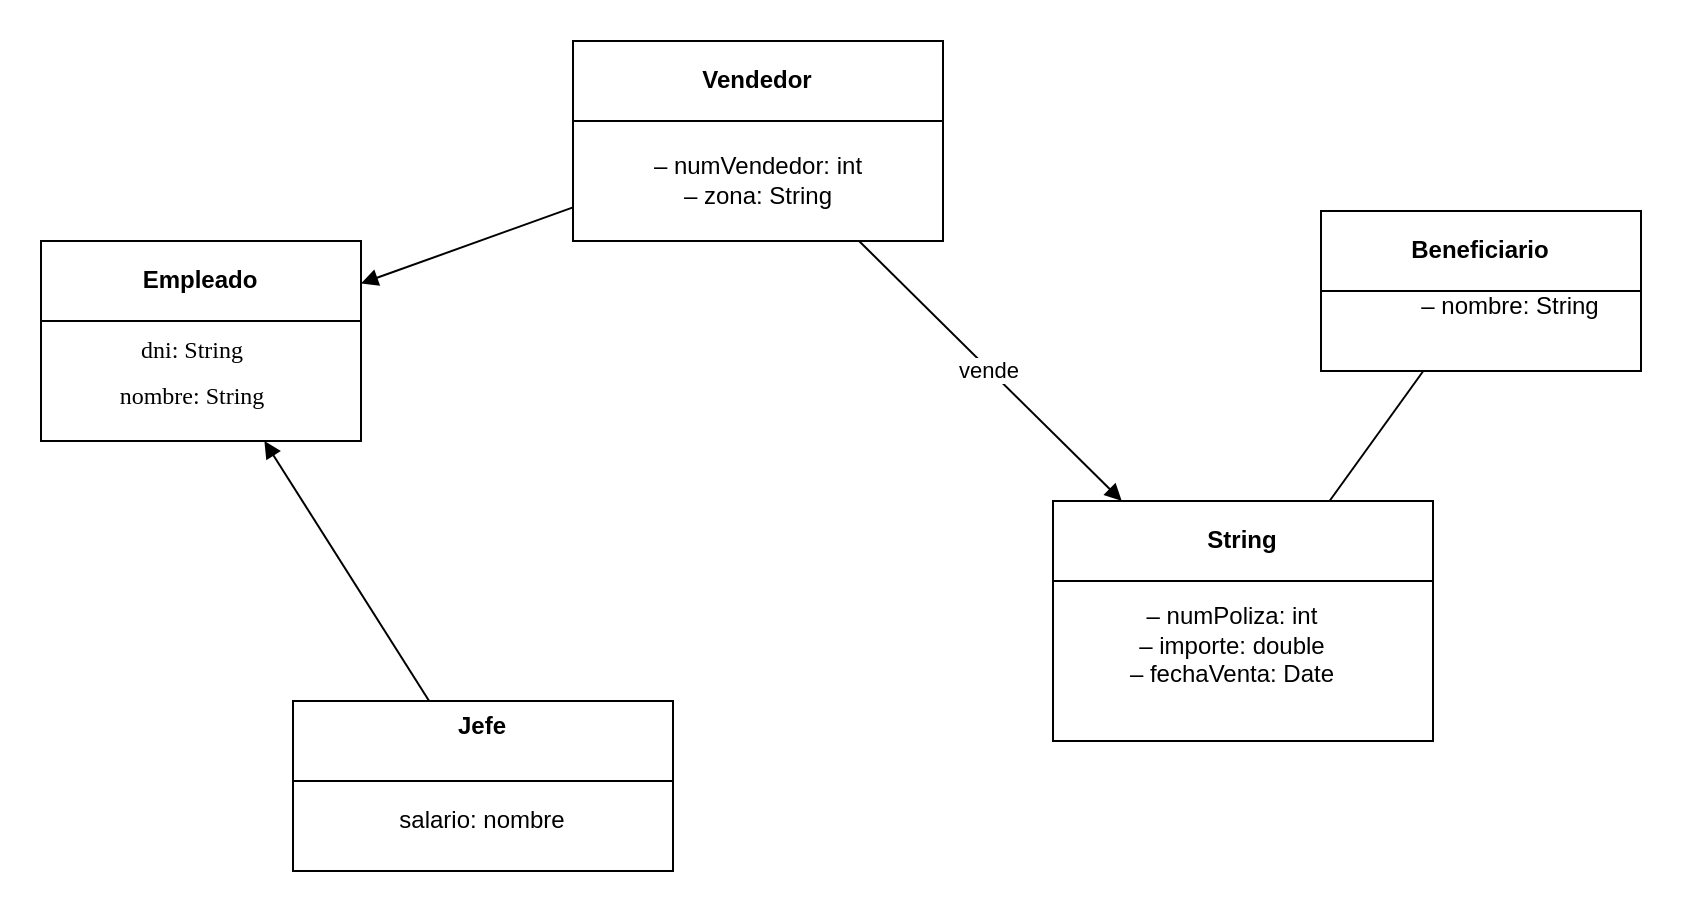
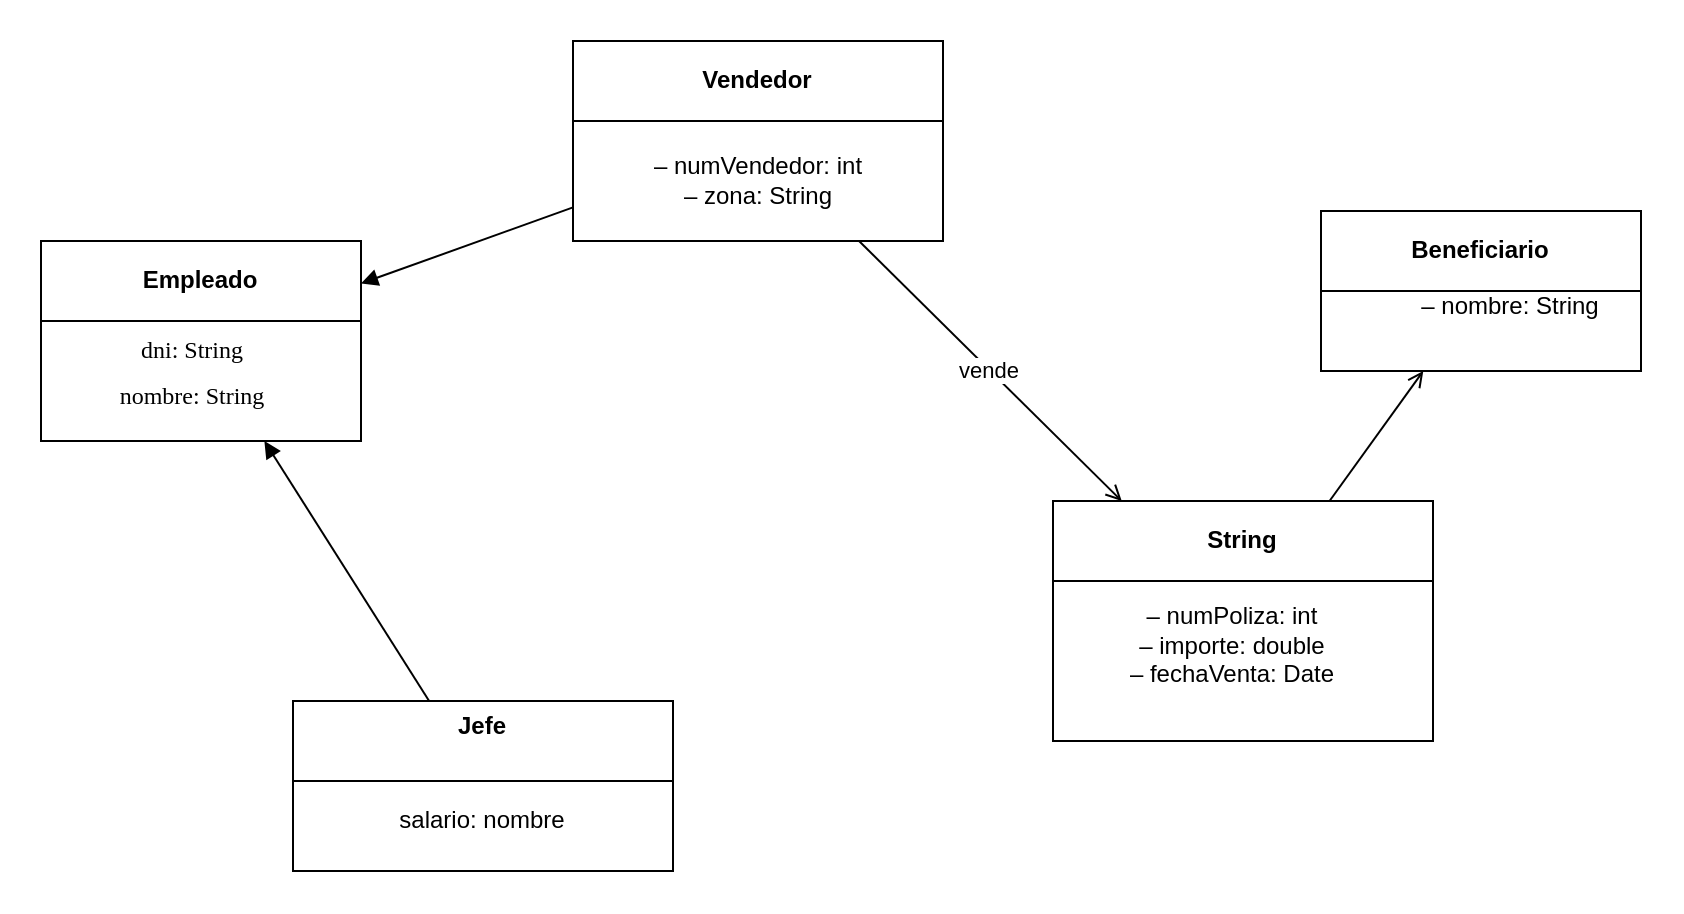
(1419, 378) -> (1418, 378)
(1109, 488) -> (1112, 492)
